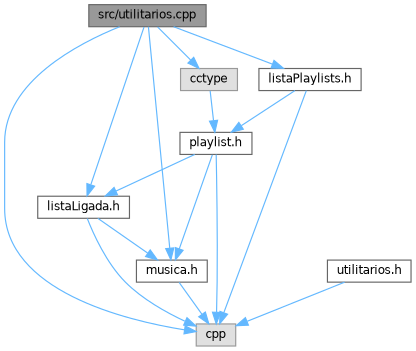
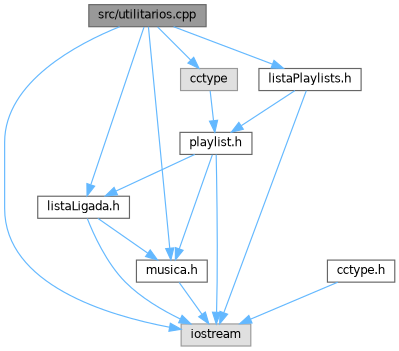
(369, 271) -> (361, 271)
(216, 335) -> (216, 335)
